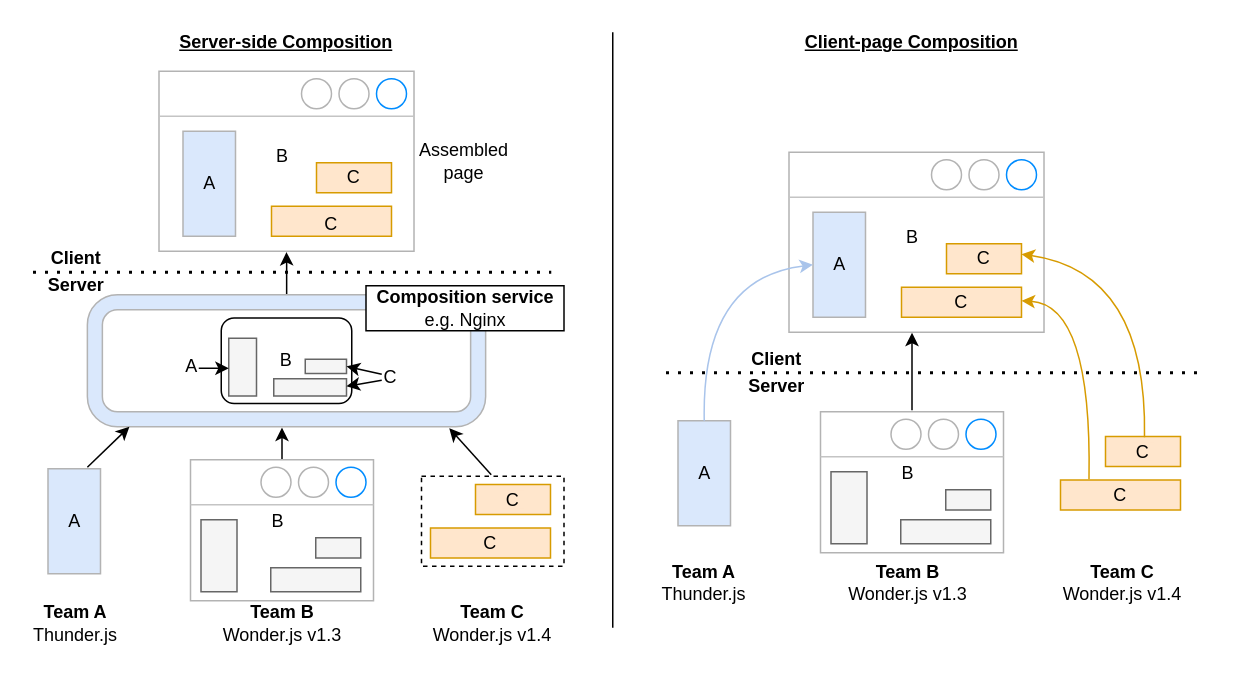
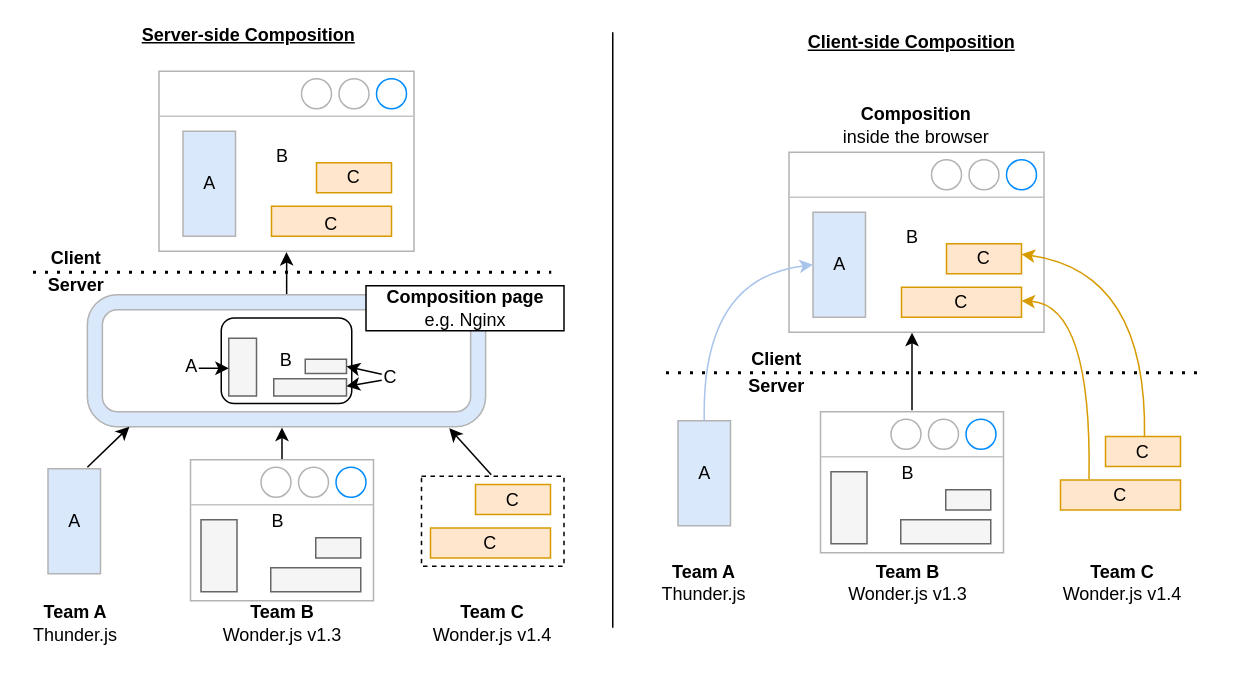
(287, 43) -> (249, 35)
(912, 43) -> (912, 43)
none -> (917, 125)
(463, 161) -> none
(466, 308) -> (466, 308)
